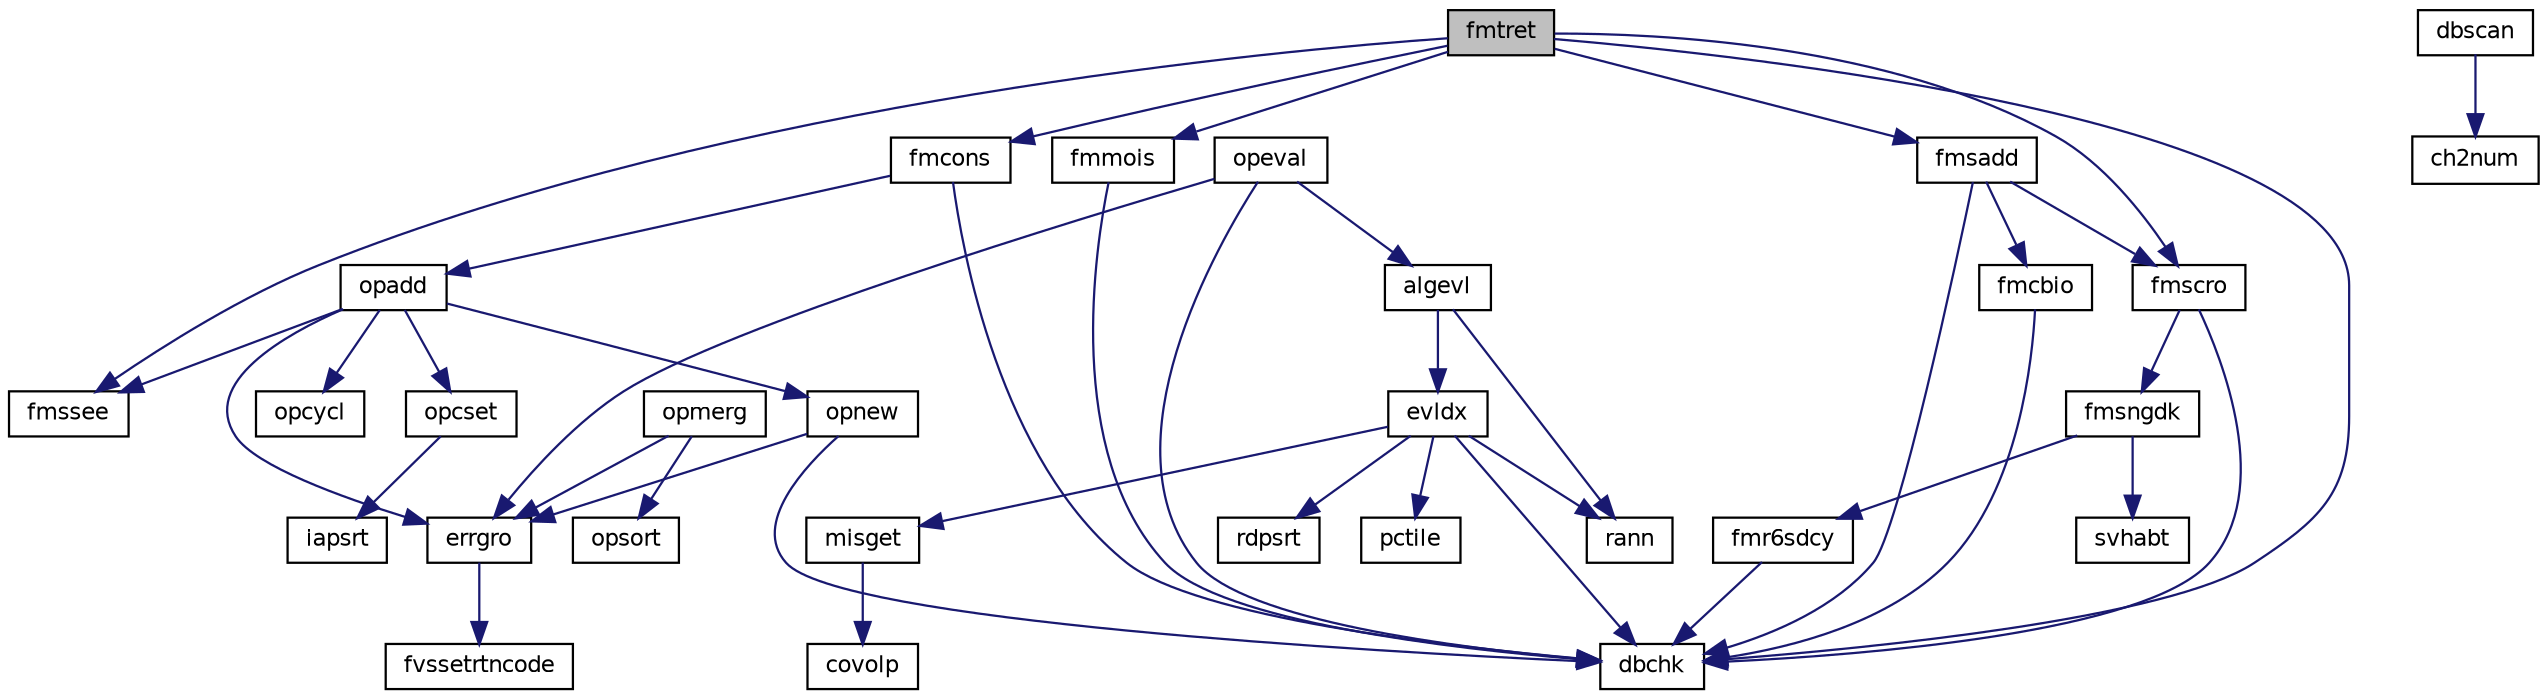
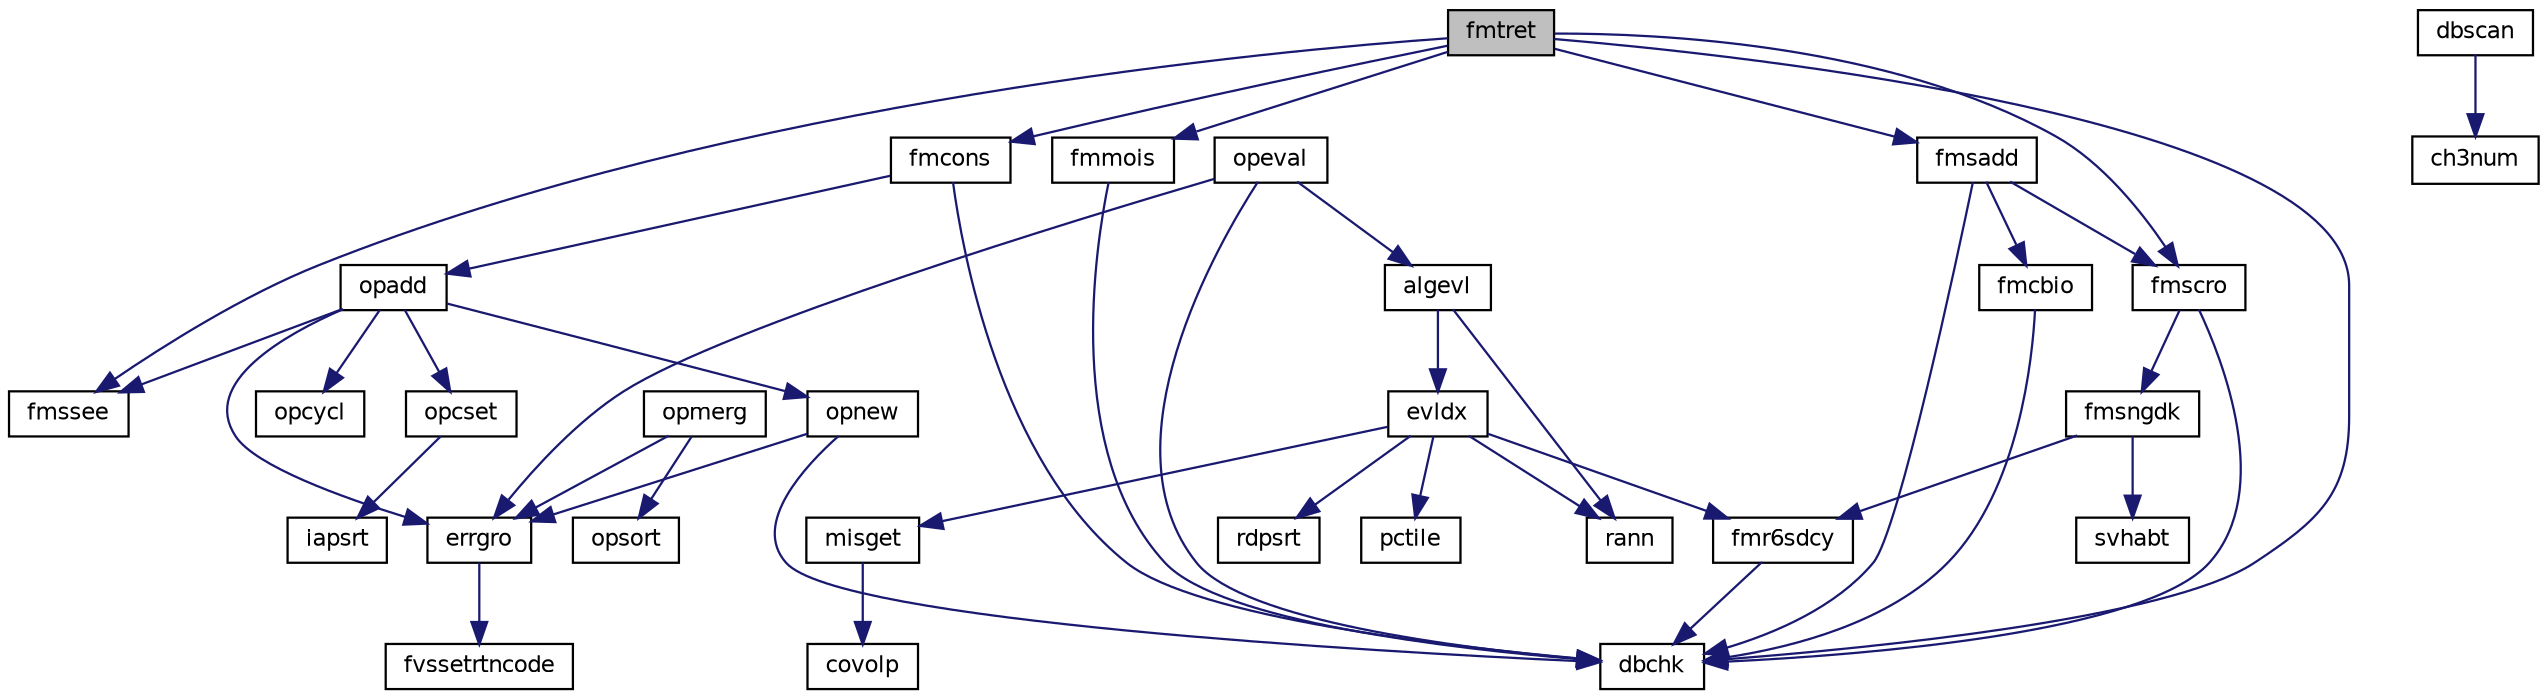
(2475, 160) -> (2475, 160)
(1538, 531) -> (1597, 472)
